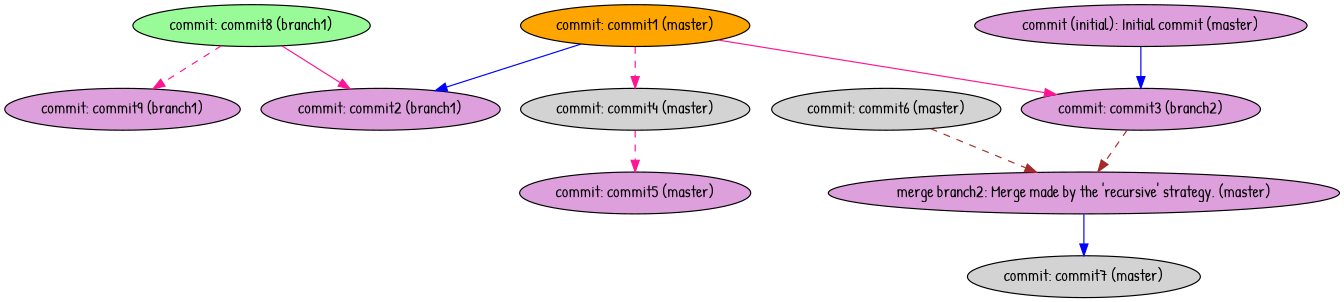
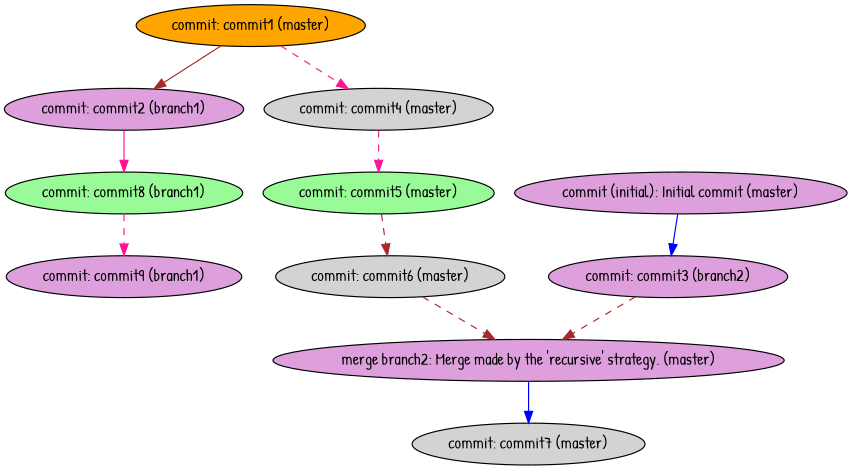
(311, 64) -> (124, 145)
(514, 66) -> (192, 64)
(881, 66) -> none
(635, 193) -> (379, 193)
none -> (384, 229)
